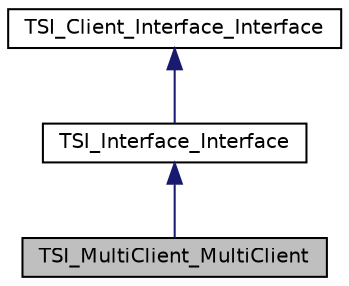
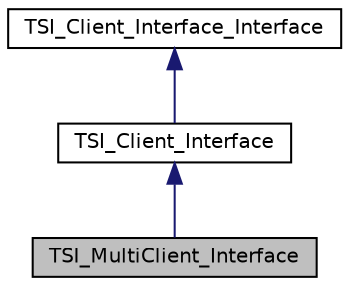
(175, 143) -> (175, 143)
(175, 257) -> (175, 257)
